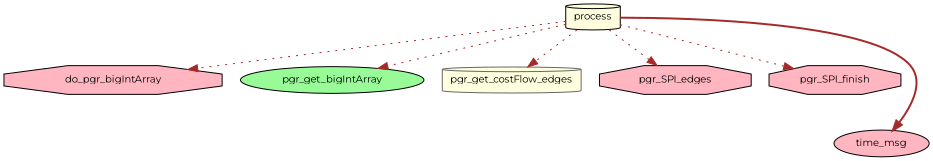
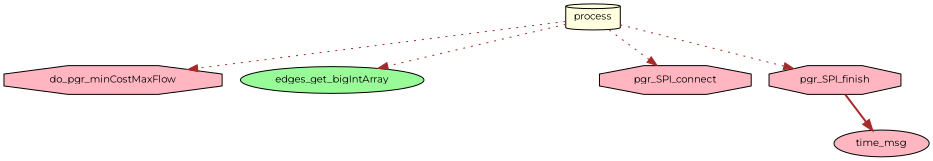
(800, 28) -> (856, 108)
(113, 80) -> (113, 80)
(332, 80) -> (332, 80)
(512, 80) -> none
(675, 80) -> (675, 80)
